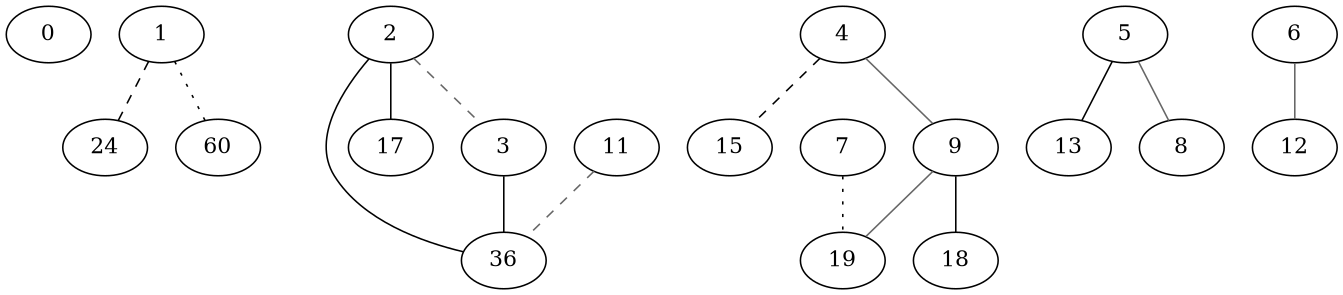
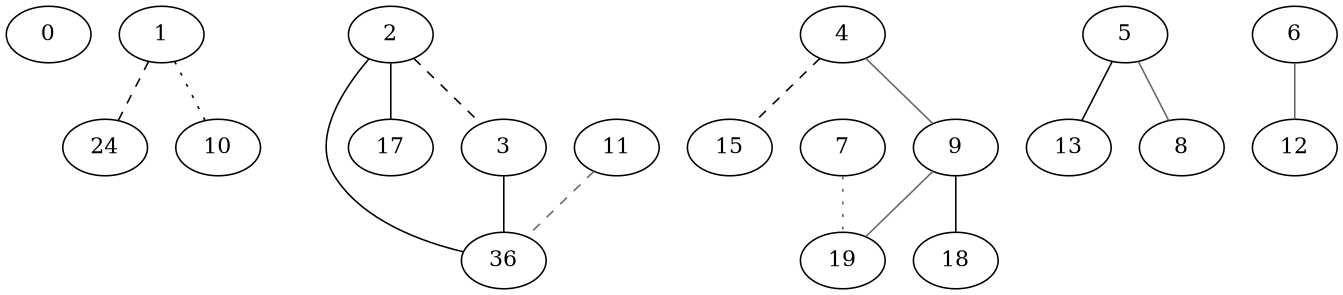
(447, 91) -> (447, 91)
(218, 148) -> (218, 148)
(843, 204) -> (843, 204)
